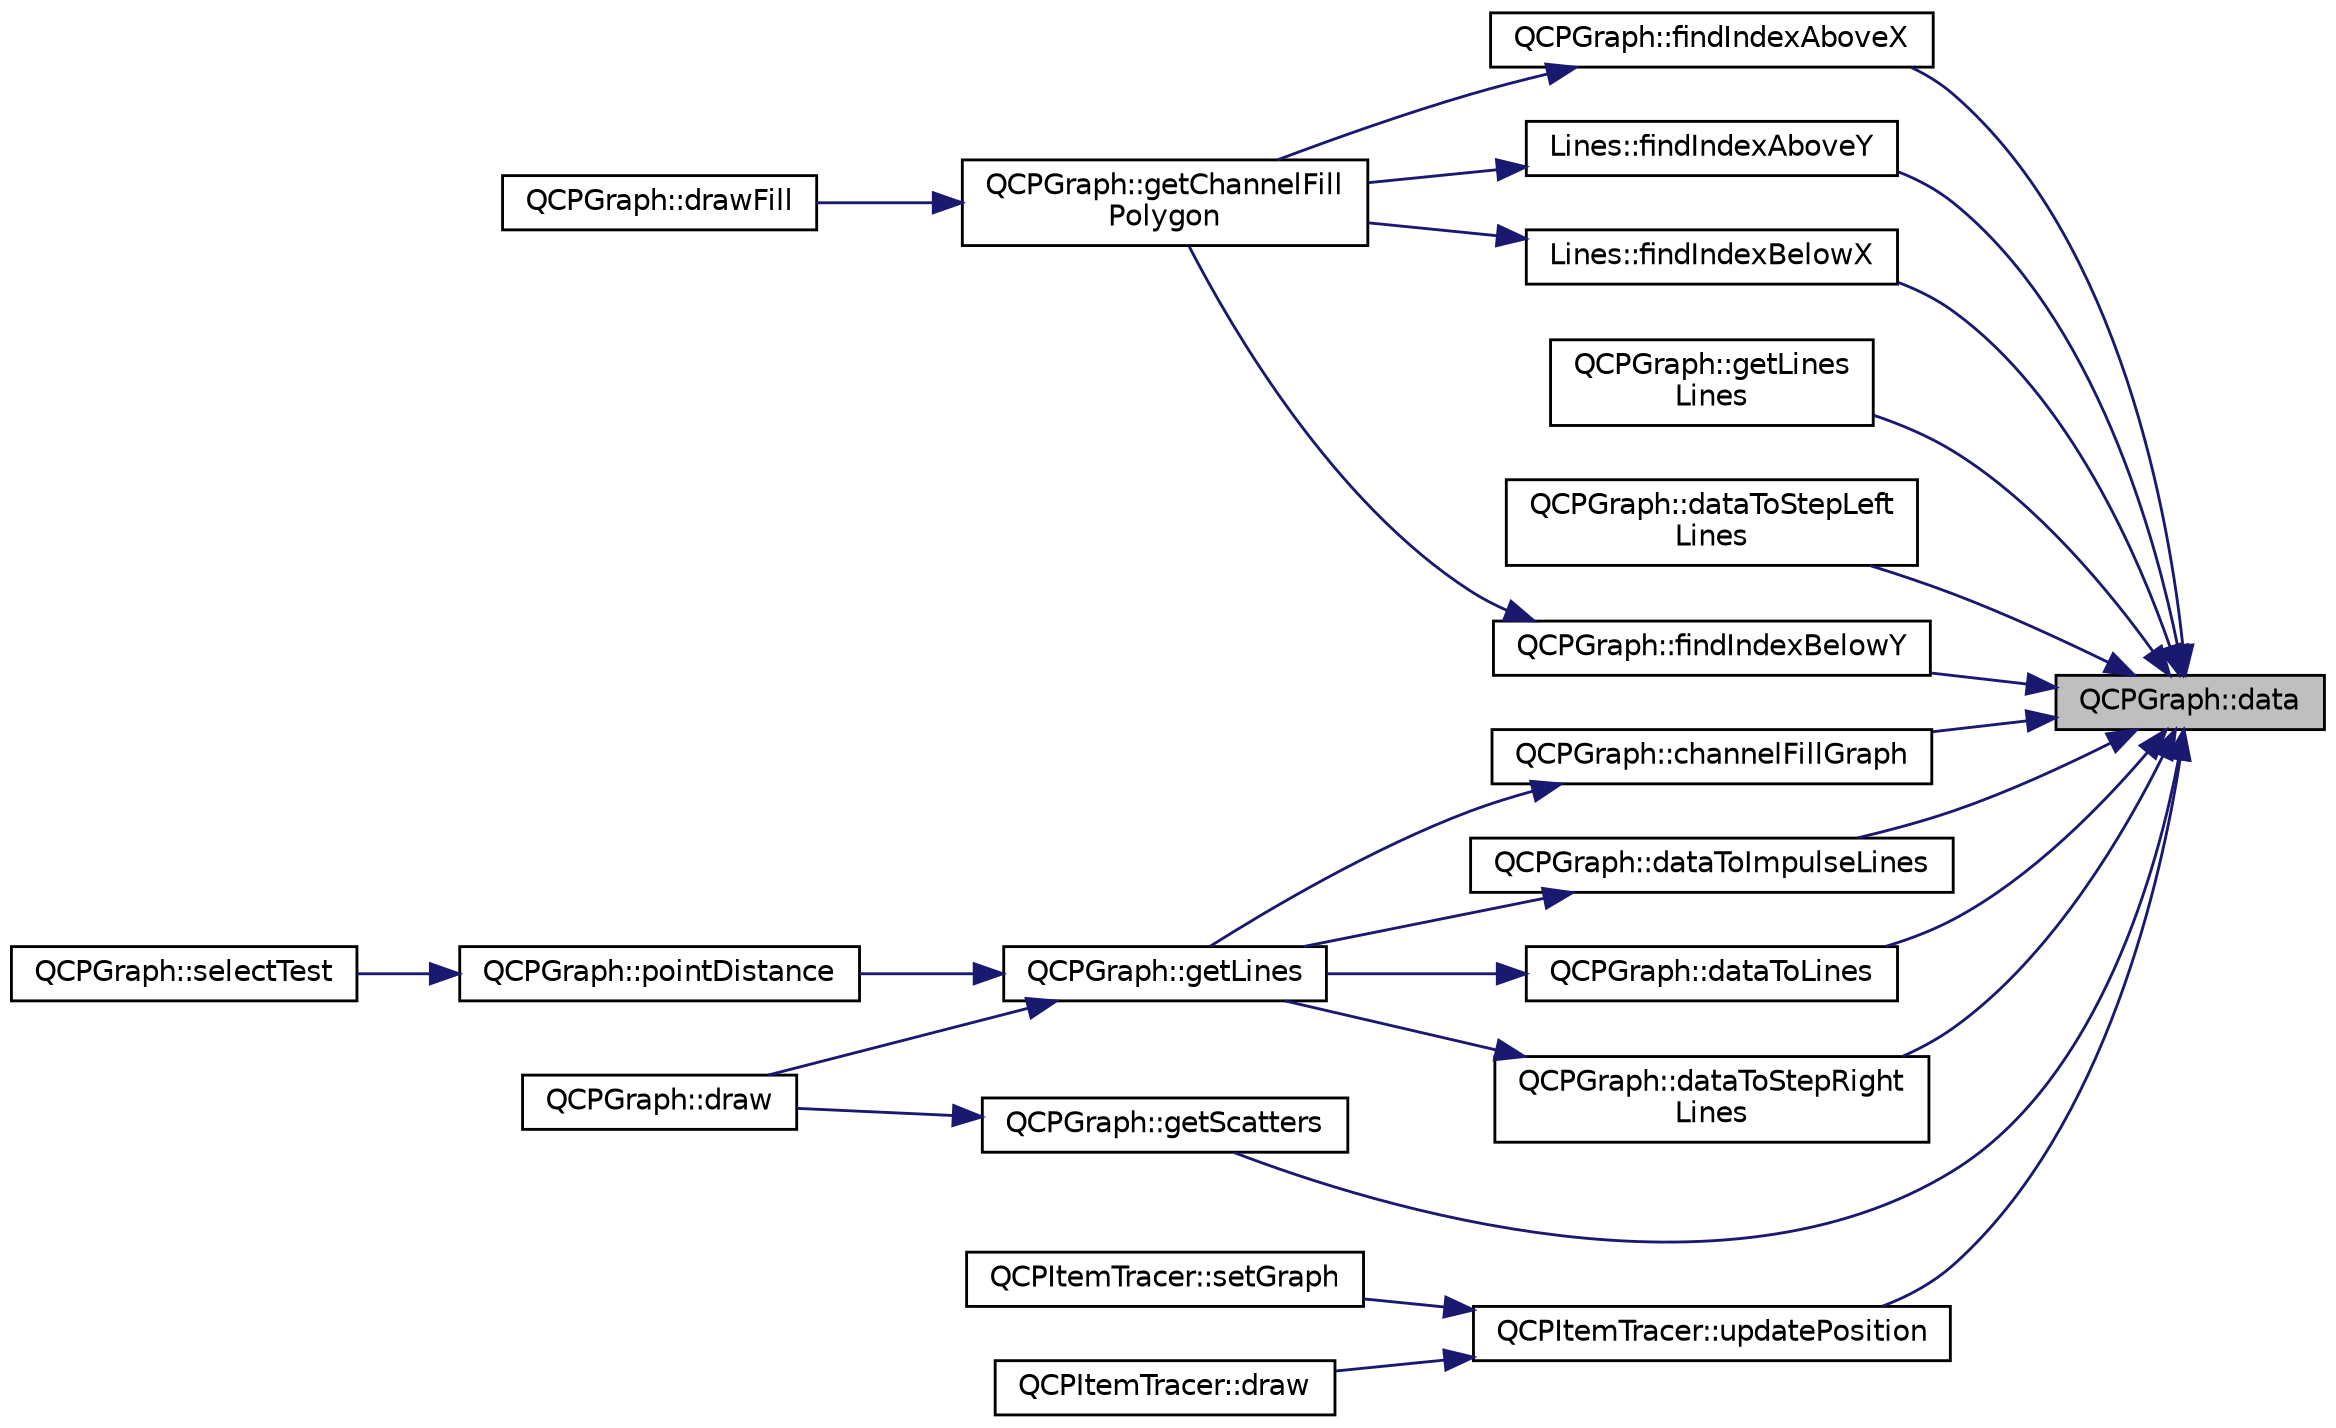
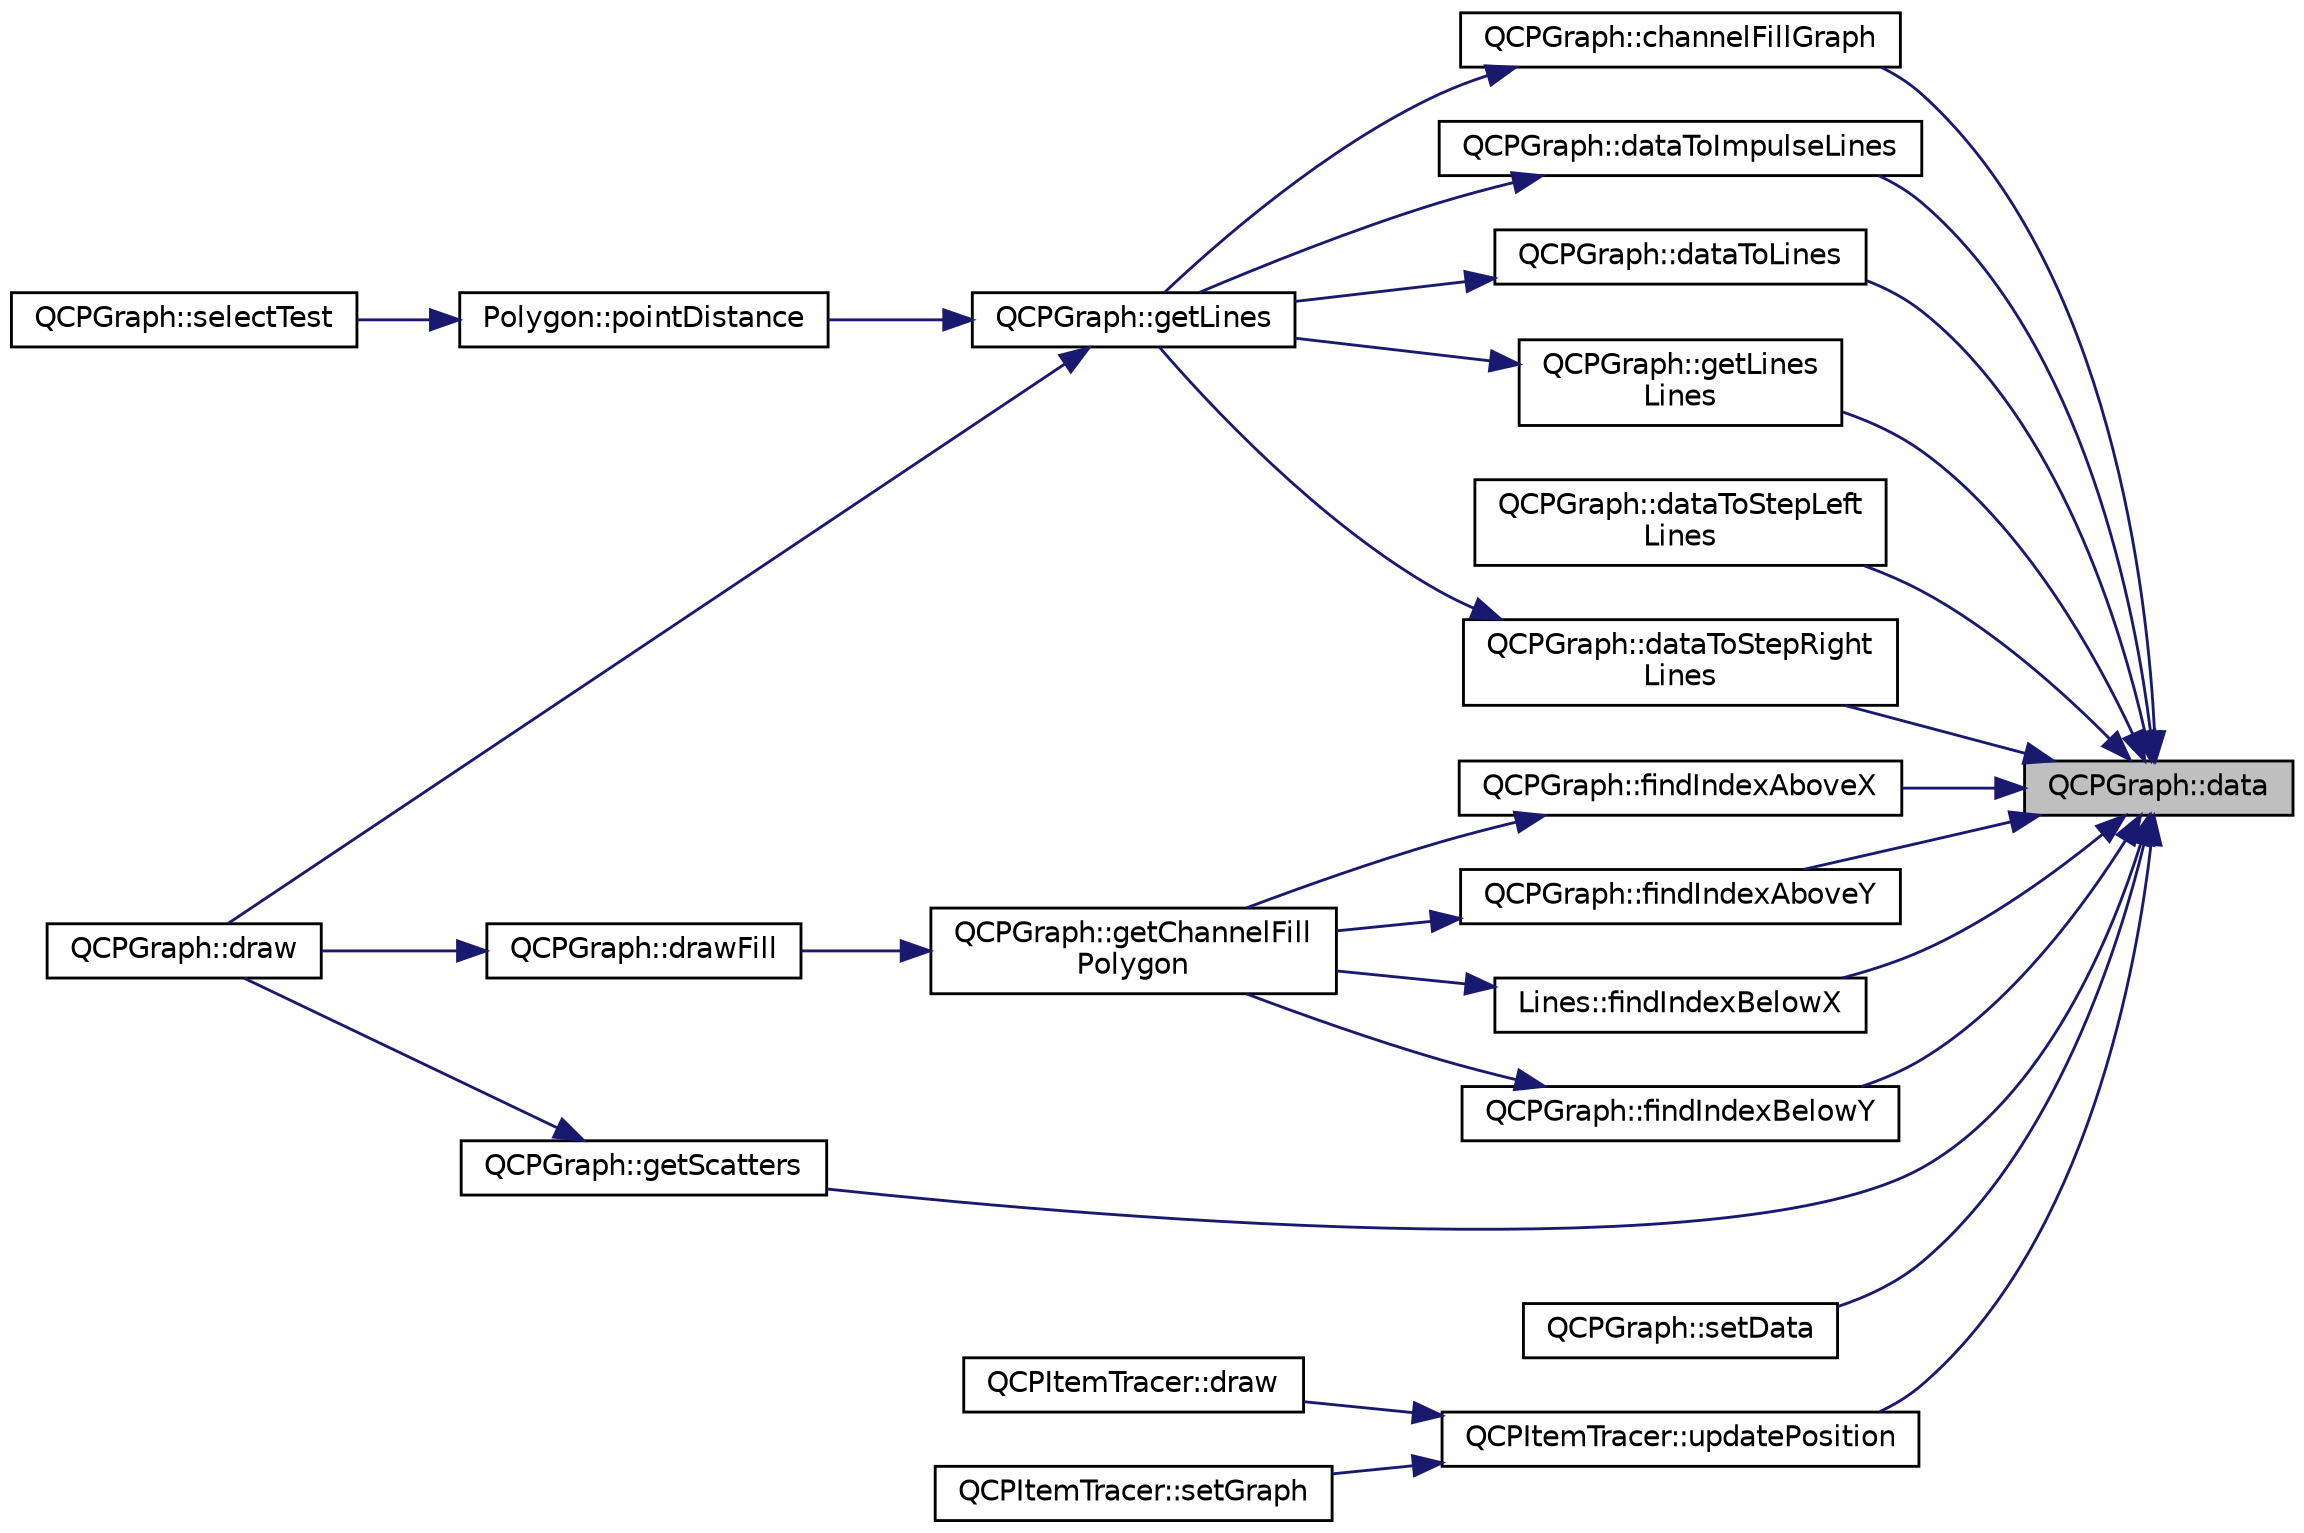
(1712, 148) -> (1680, 897)
none -> (1393, 350)
none -> (389, 951)
(660, 974) -> (644, 320)
none -> (1680, 1331)
